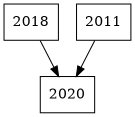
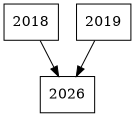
(104, 22) -> (104, 22)
(67, 95) -> (67, 95)
